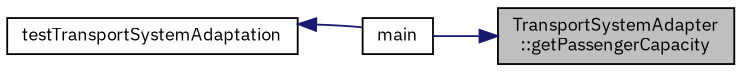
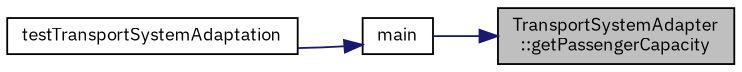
(339, 26) -> (321, 47)
